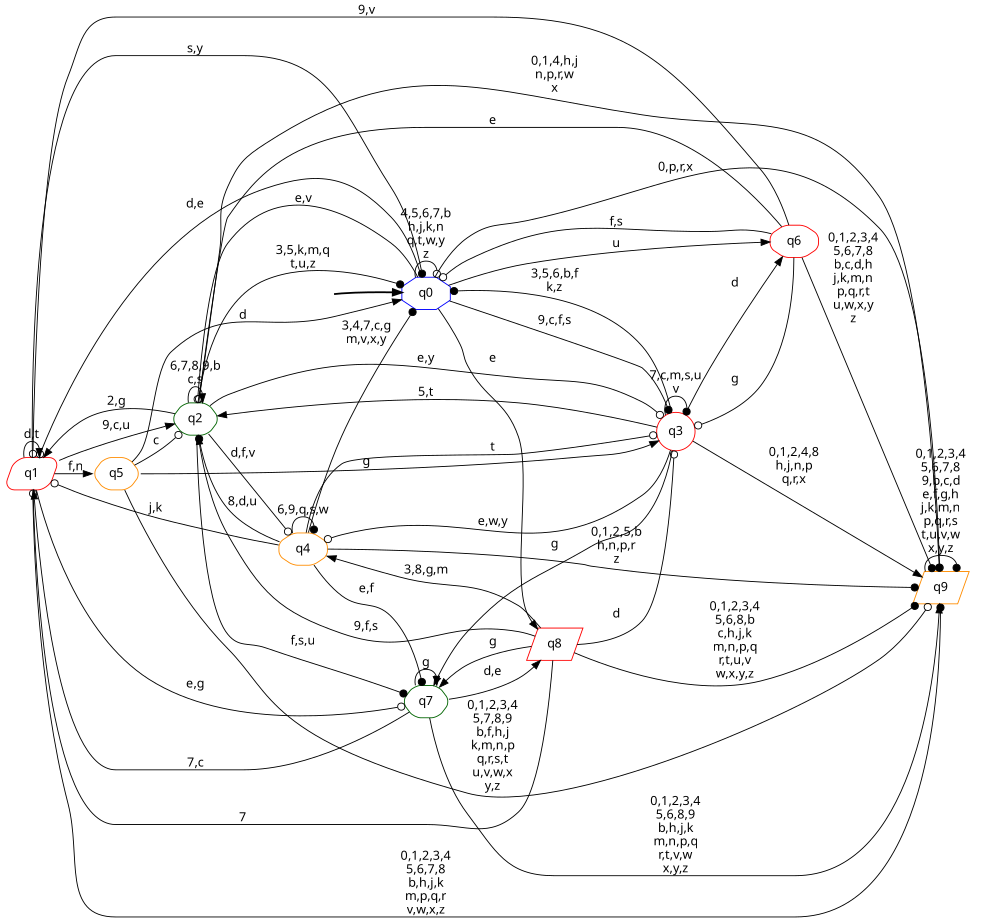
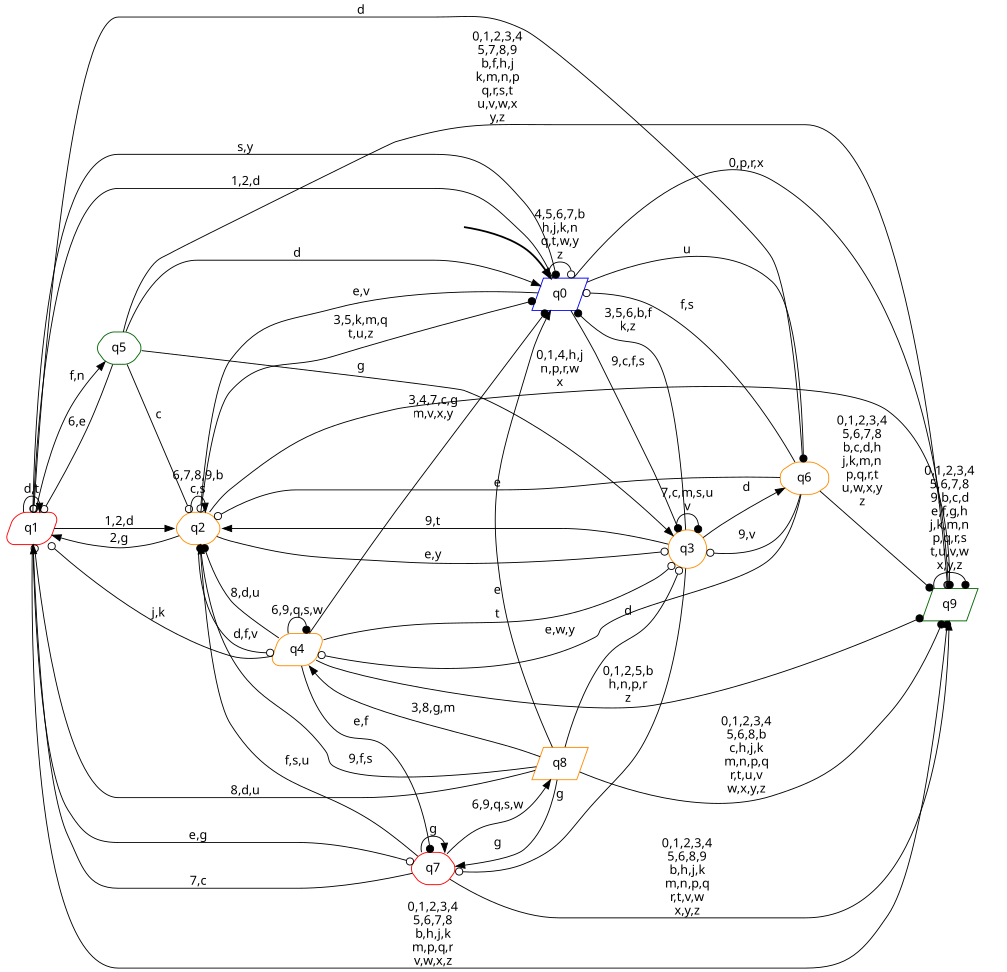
(366, 10) -> (361, 10)
(195, 204) -> (246, 182)
(794, 241) -> (805, 478)
(603, 253) -> (765, 277)
(426, 293) -> (560, 294)
(735, 379) -> (747, 535)
(426, 393) -> (433, 522)
(195, 419) -> (198, 528)
(117, 426) -> (119, 522)
(676, 432) -> (687, 549)
none -> (83, 437)
(520, 445) -> (496, 545)
(117, 474) -> (119, 348)
(804, 507) -> none
(508, 532) -> (591, 639)
(303, 549) -> (297, 650)
(553, 567) -> (629, 765)
(941, 588) -> (950, 605)
(223, 625) -> (247, 747)
(555, 644) -> (560, 764)
(493, 672) -> (498, 805)
(426, 702) -> (433, 869)
(243, 818) -> (246, 791)
